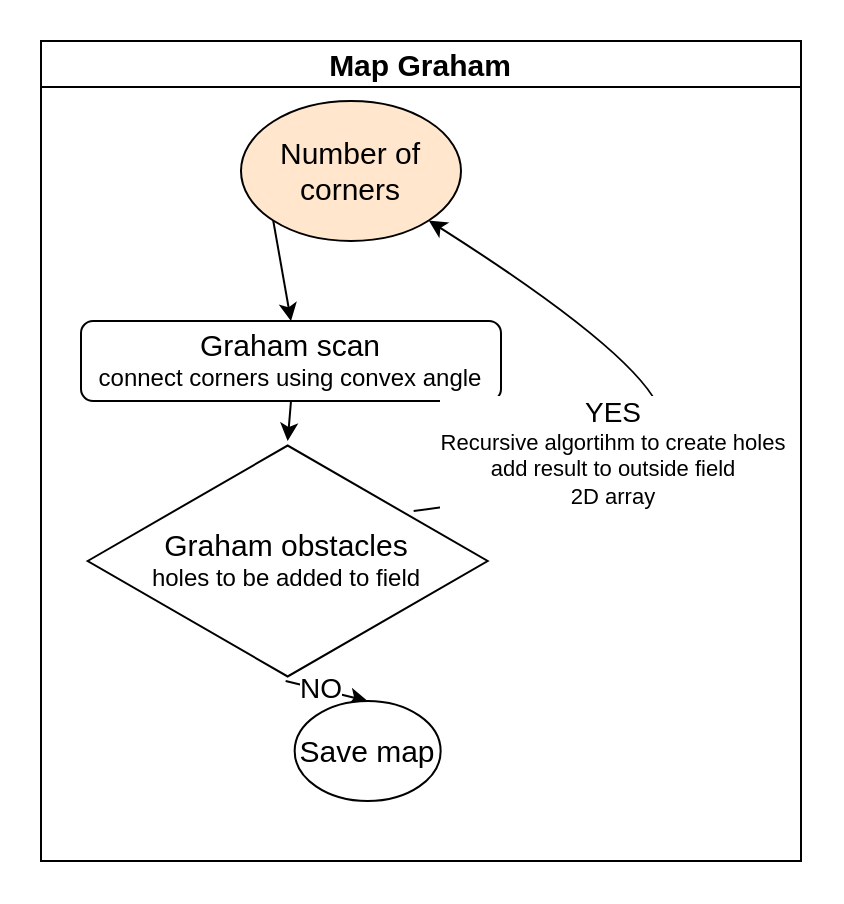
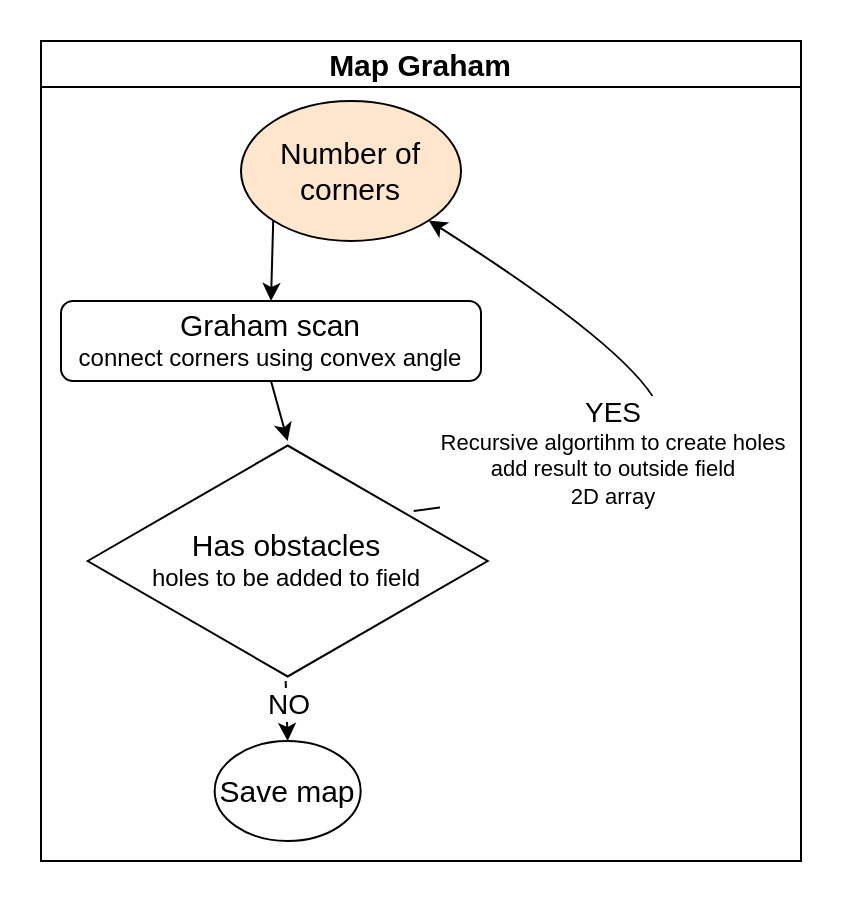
(291, 361) -> (271, 341)
(287, 561) -> (287, 561)
(368, 751) -> (288, 791)
